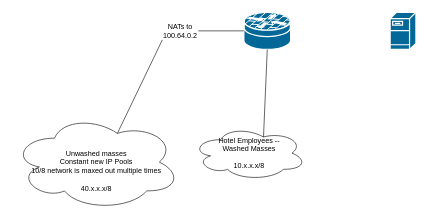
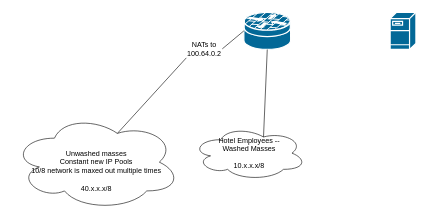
(180, 31) -> (204, 49)
